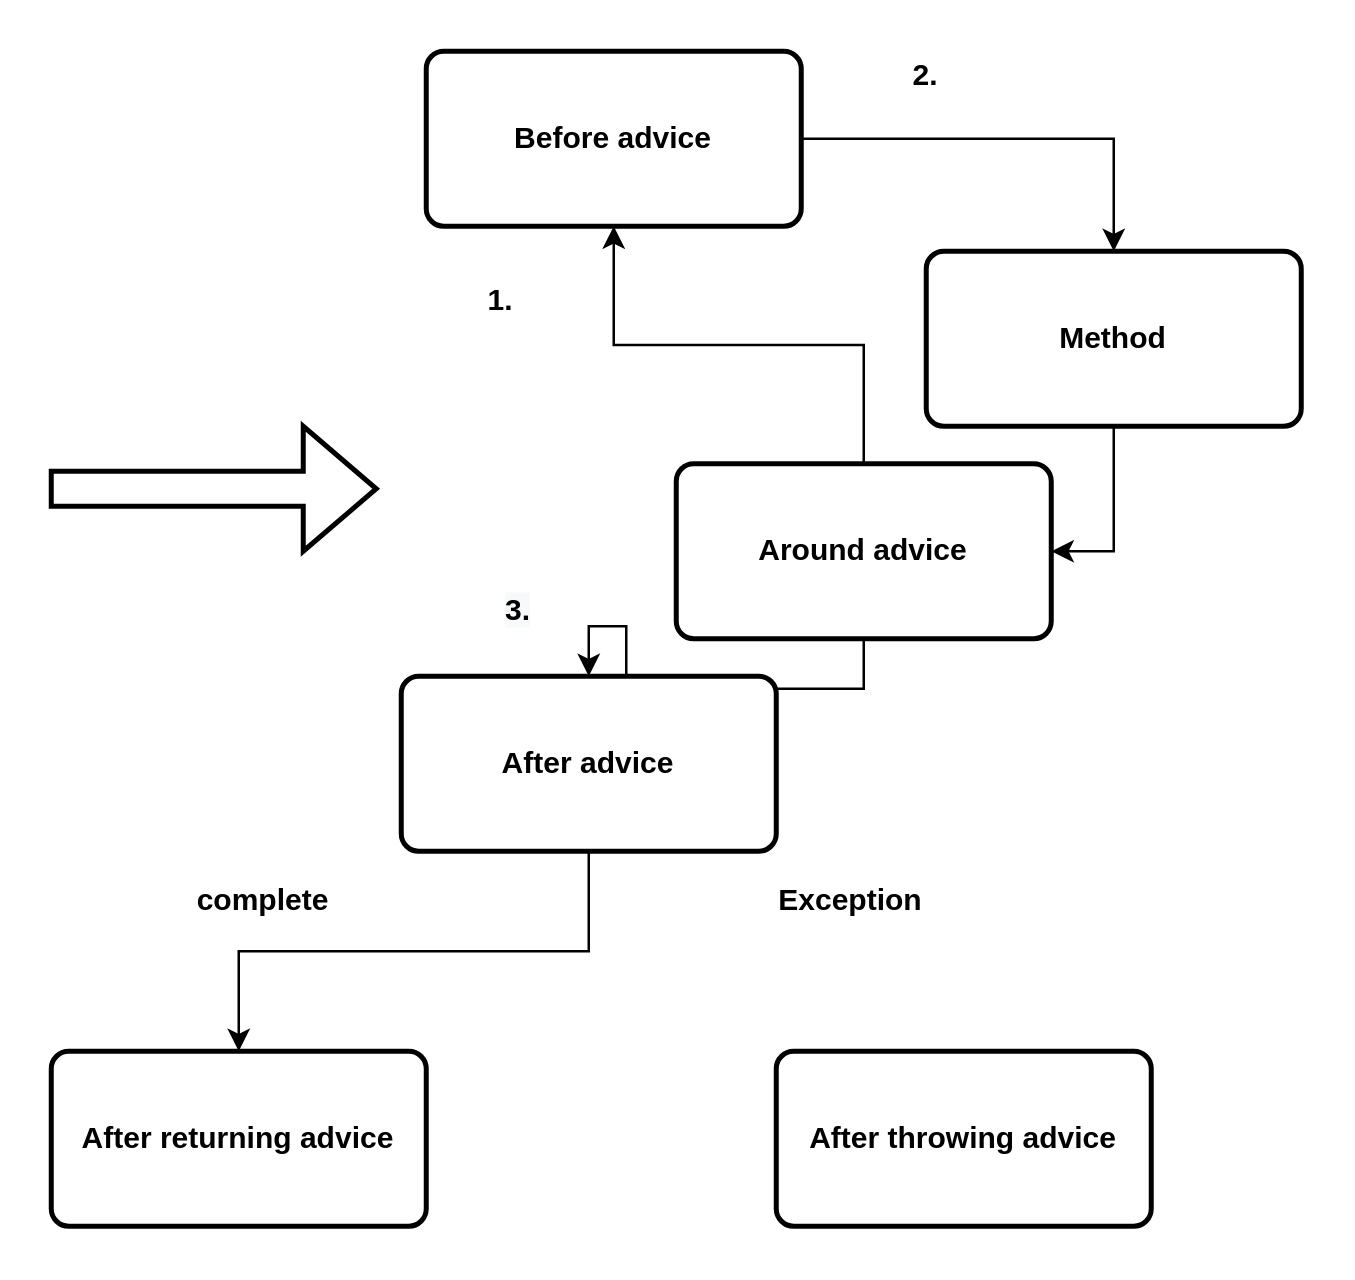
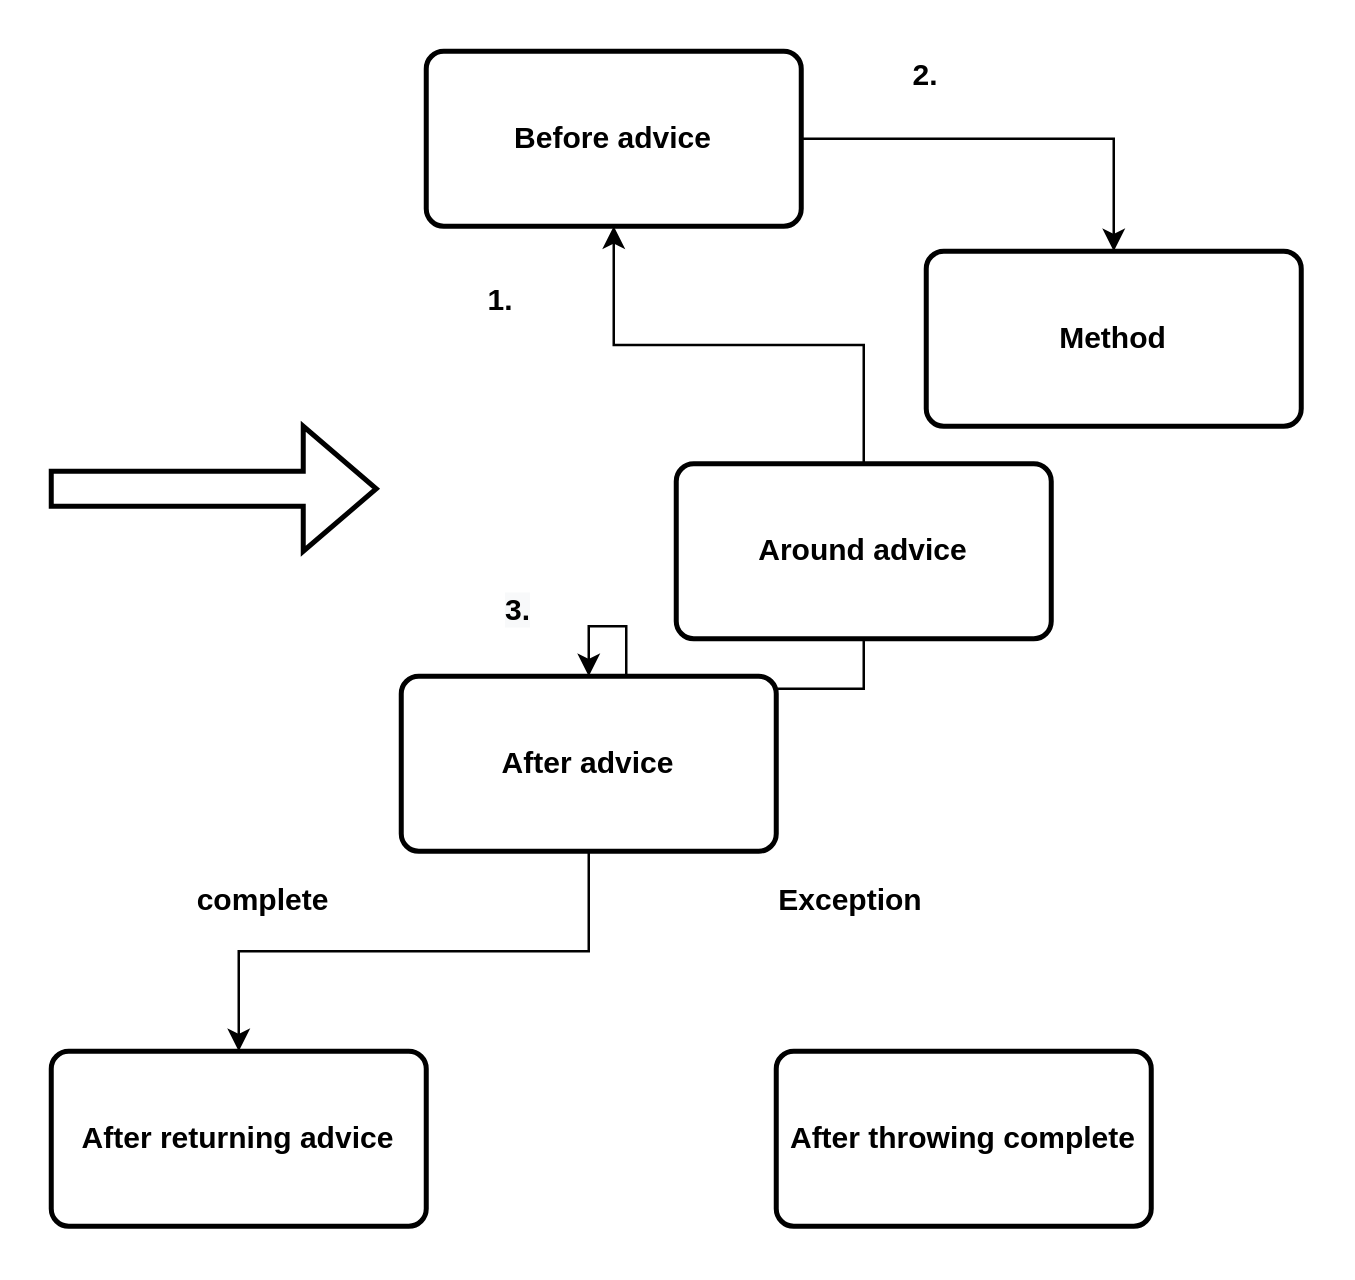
(1114, 512) -> none
(964, 1139) -> (964, 1139)
